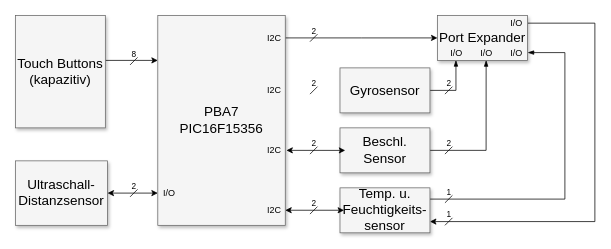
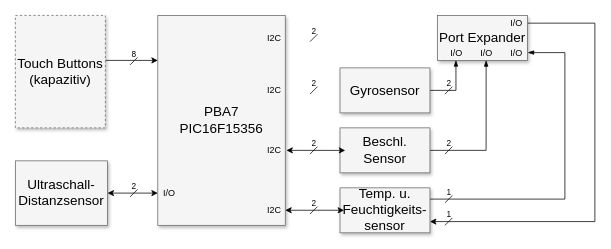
(431, 38) -> none
(60, 72) -> (60, 72)
